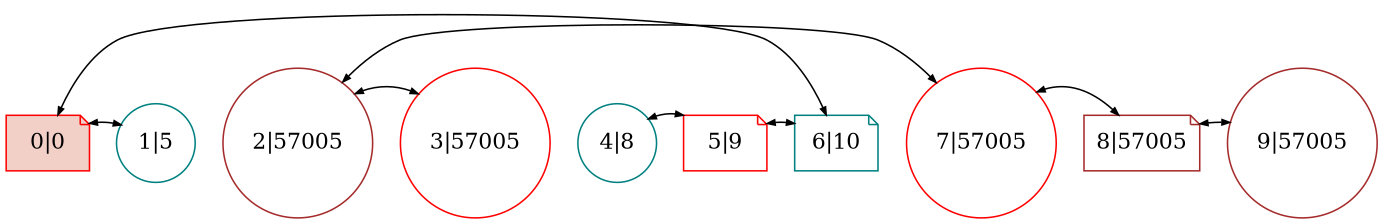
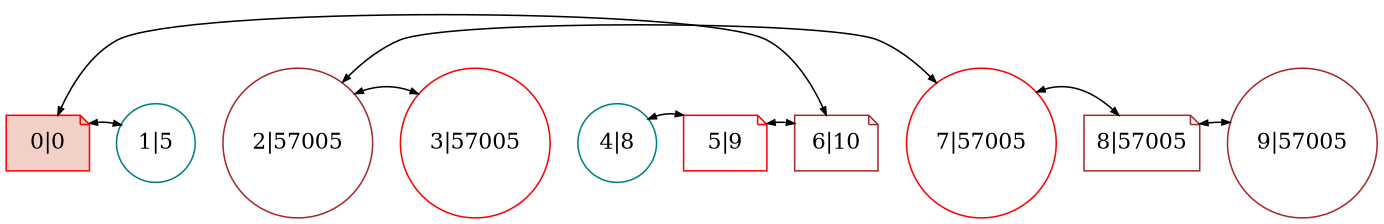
(836, 143) -> (836, 143)
